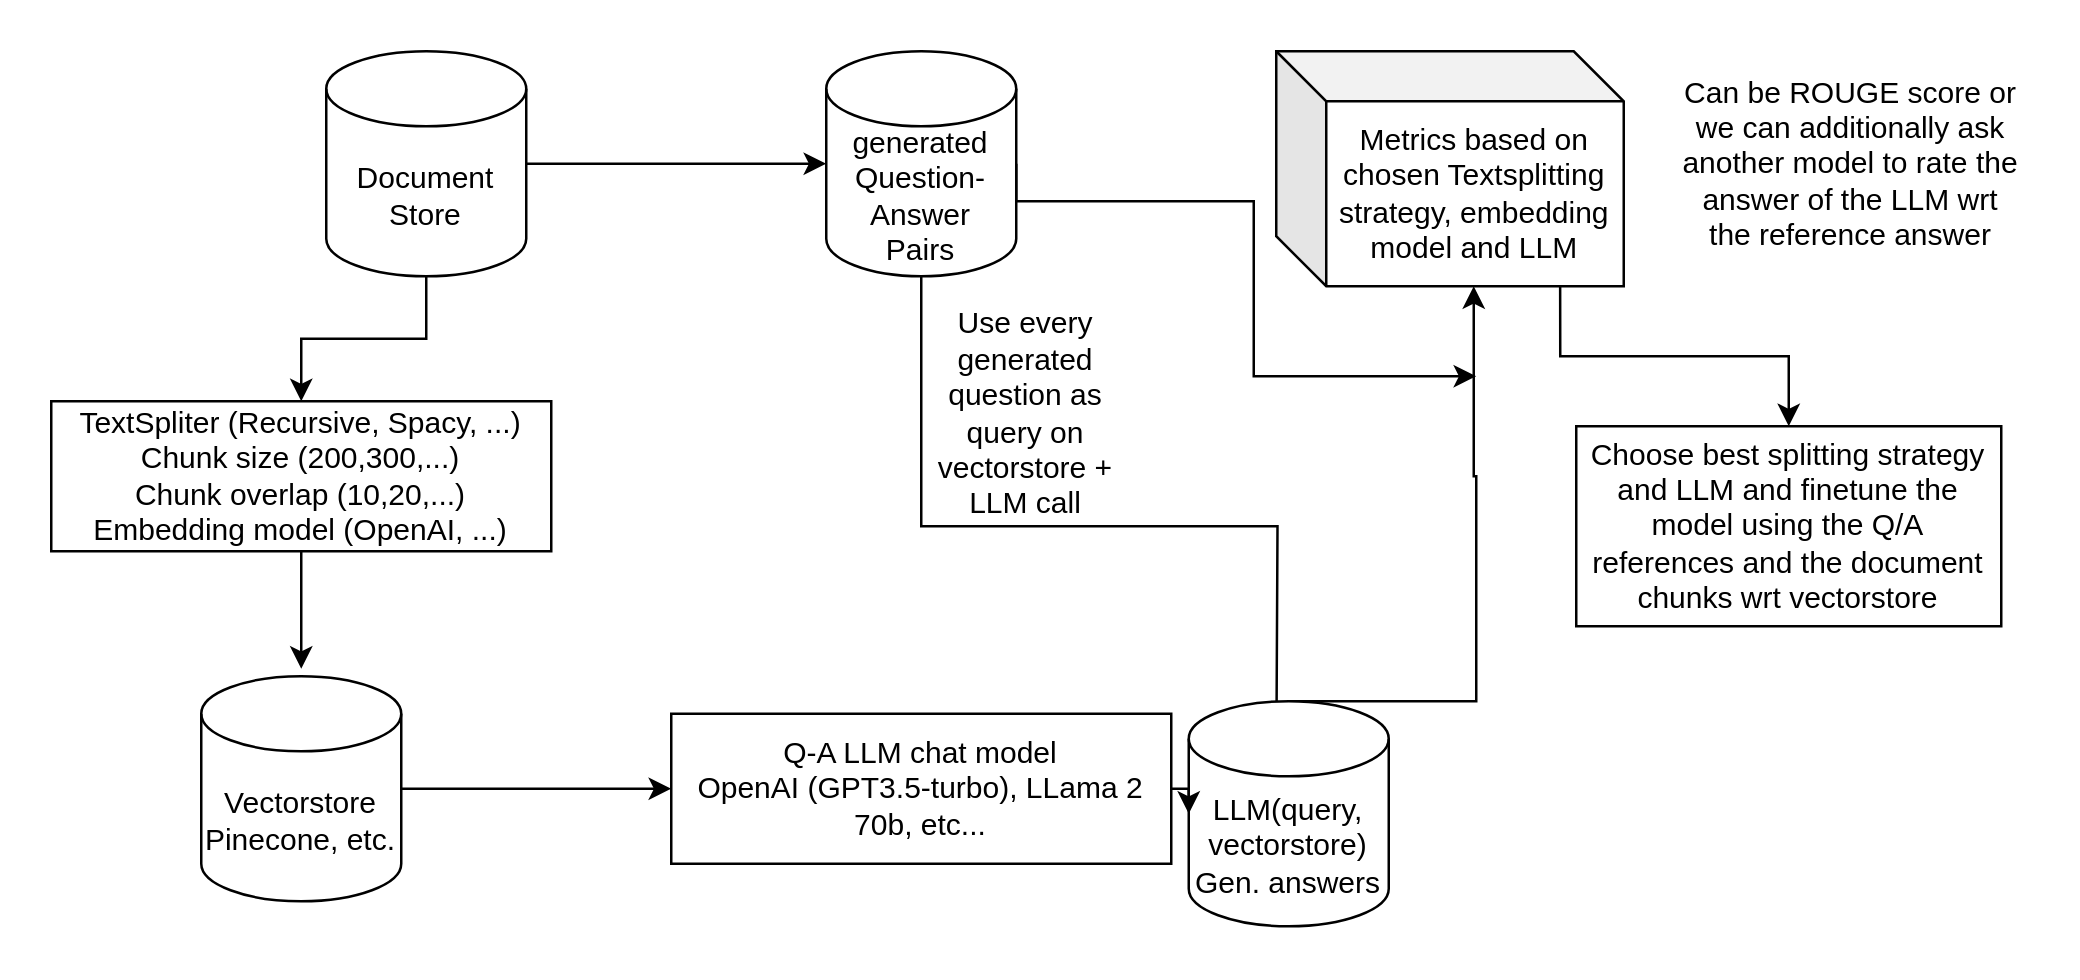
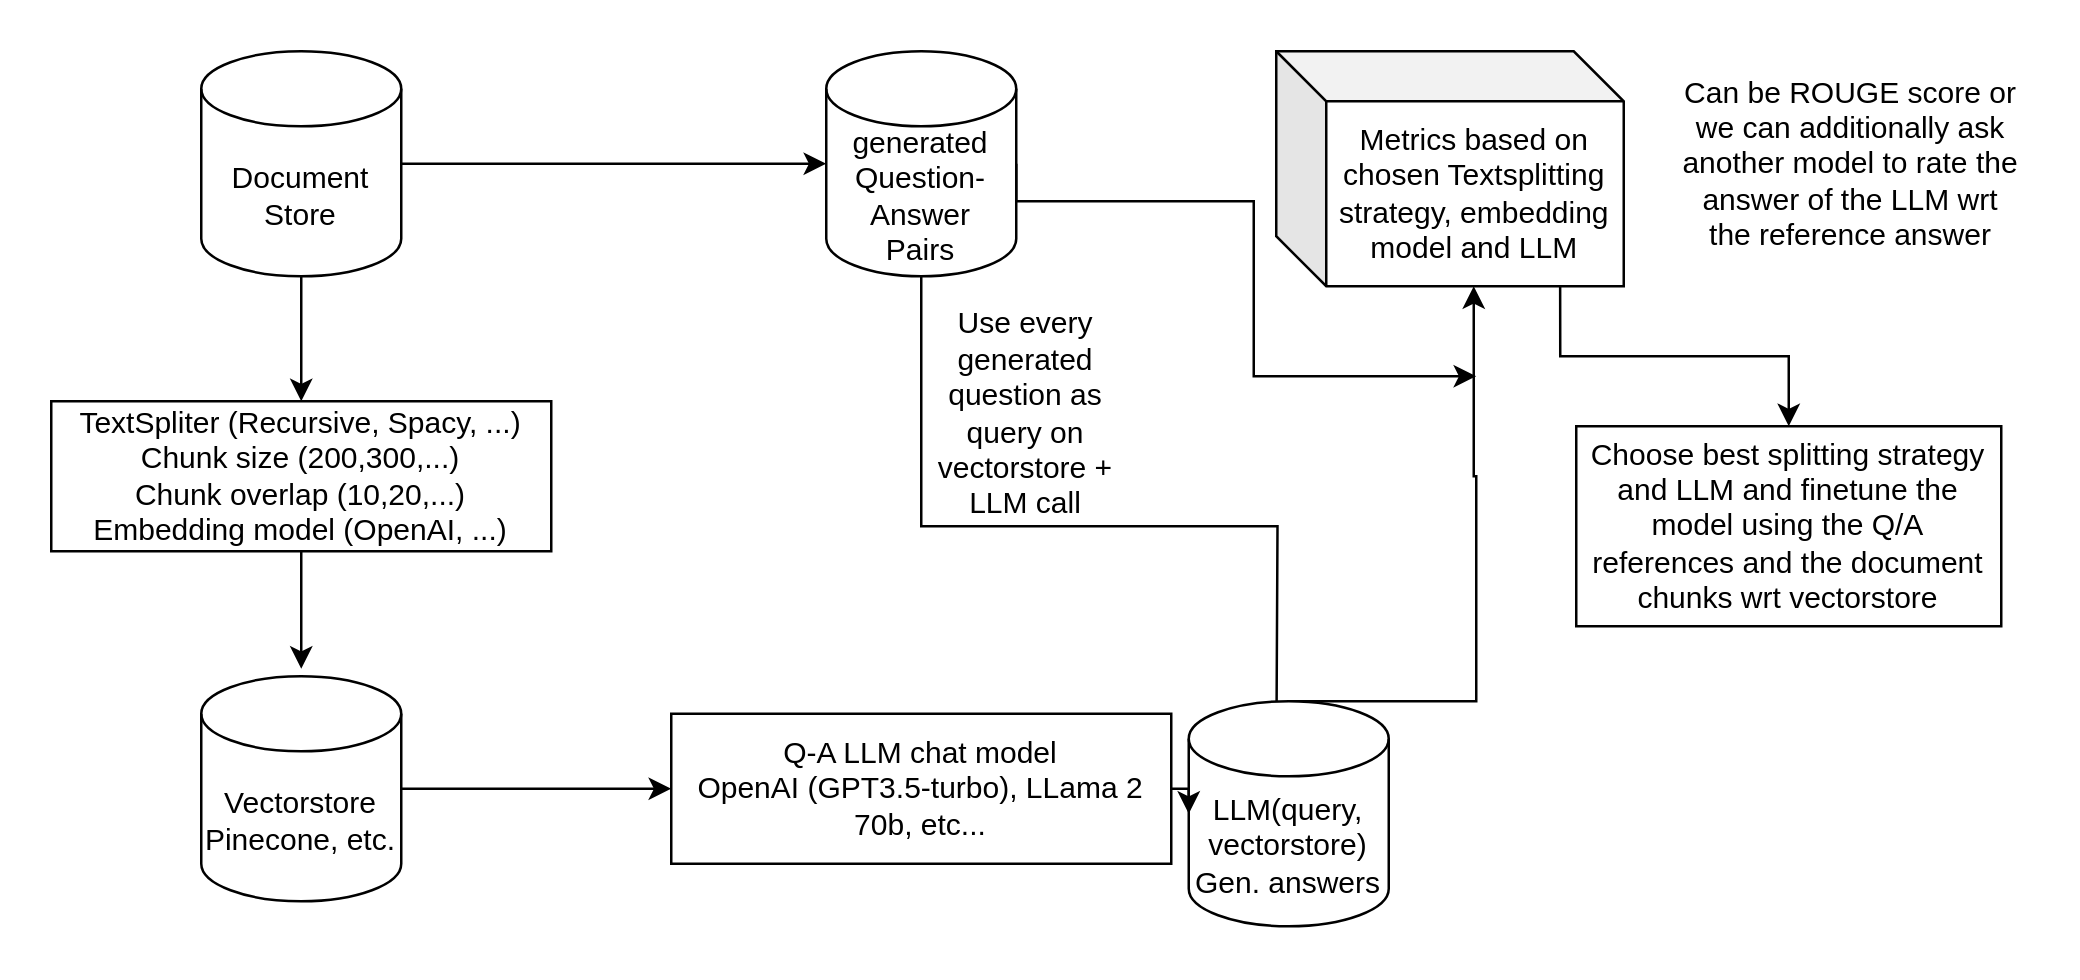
(426, 164) -> (301, 164)
